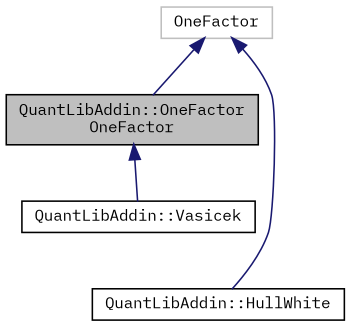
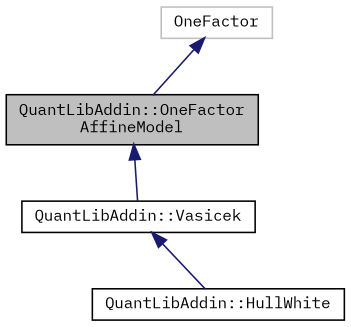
(132, 120) -> (132, 120)
(274, 171) -> (184, 267)
